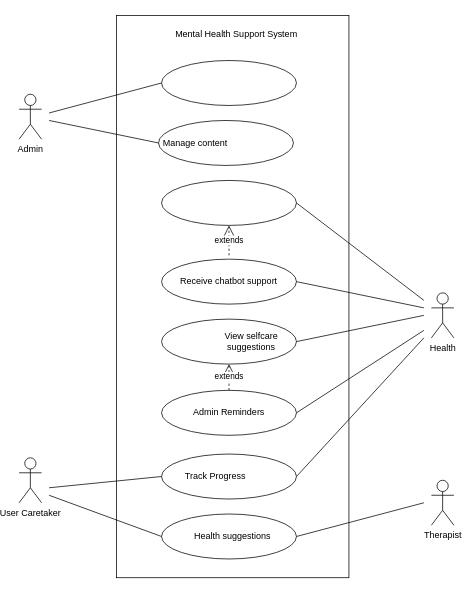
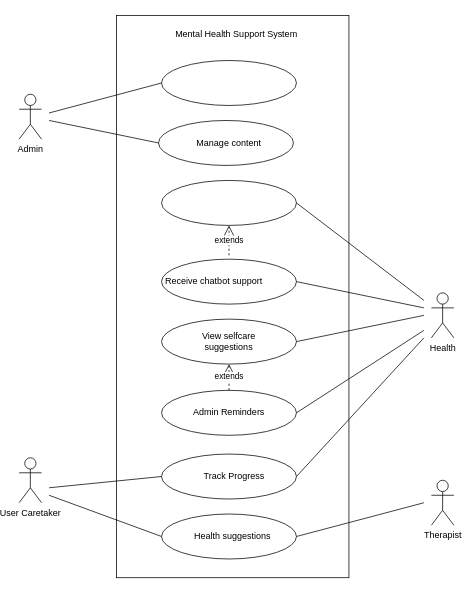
(195, 143) -> (229, 143)
(229, 282) -> (214, 282)
(252, 342) -> (229, 342)
(216, 477) -> (234, 477)
